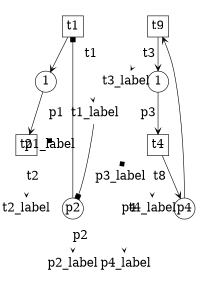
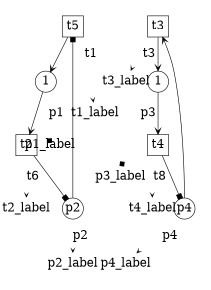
(73, 26) -> (73, 26)
(158, 26) -> (158, 26)
(88, 159) -> (49, 175)
(170, 174) -> (170, 174)
(33, 177) -> (33, 177)
(122, 217) -> (159, 233)
